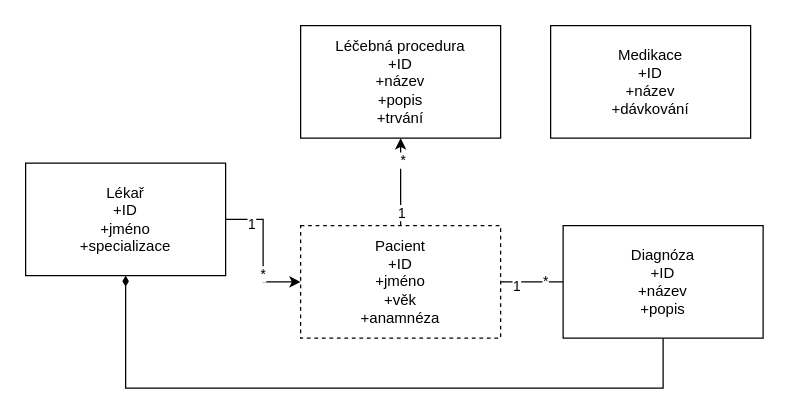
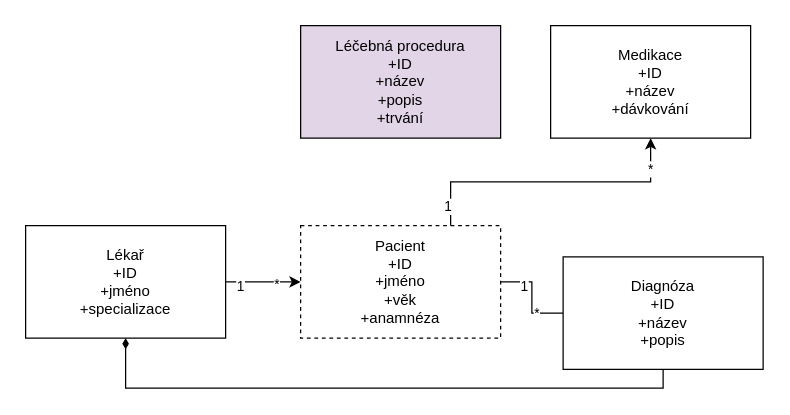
(401, 82) -> (401, 82)
none -> (559, 182)
(401, 186) -> none
(126, 219) -> (126, 282)
(663, 282) -> (663, 313)
